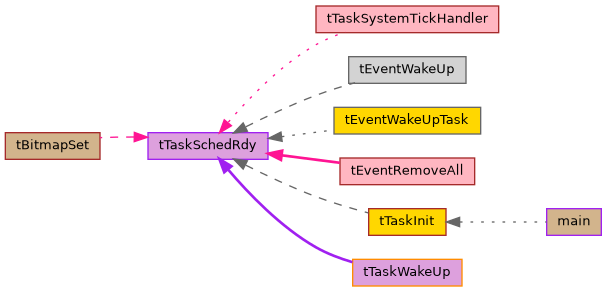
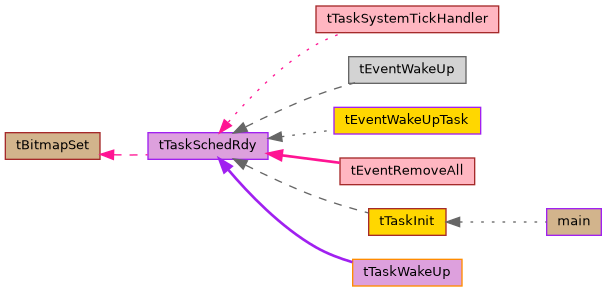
(407, 121) -> (407, 121)
(117, 137) -> (131, 155)
